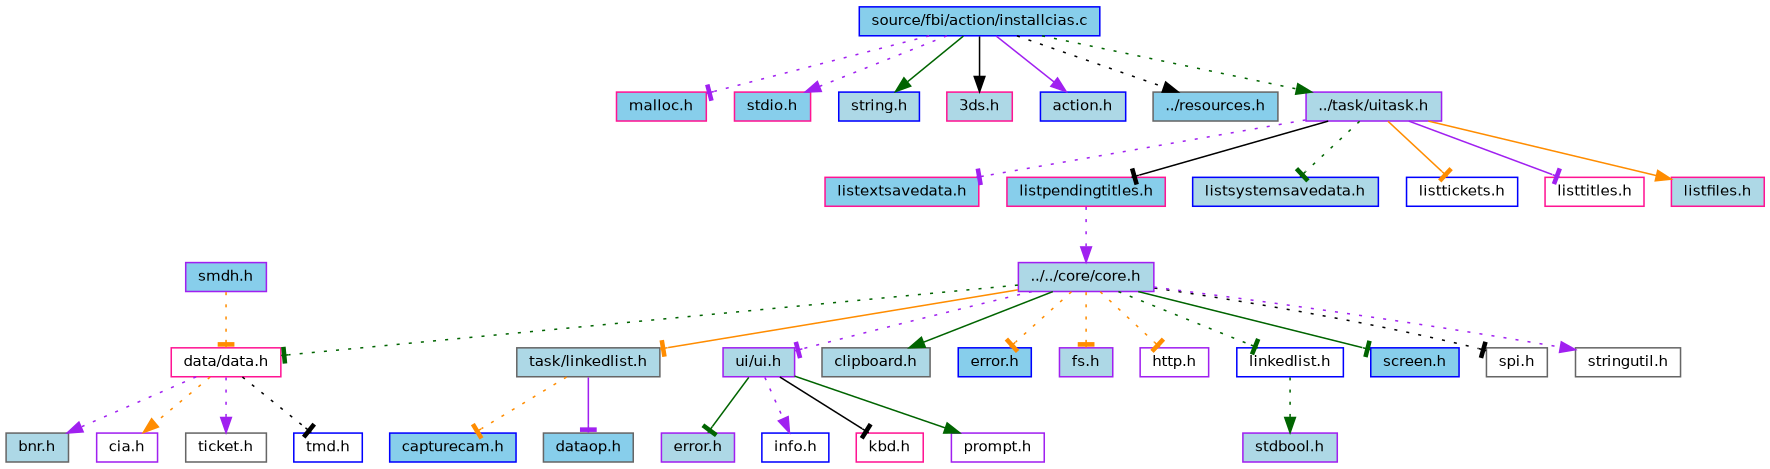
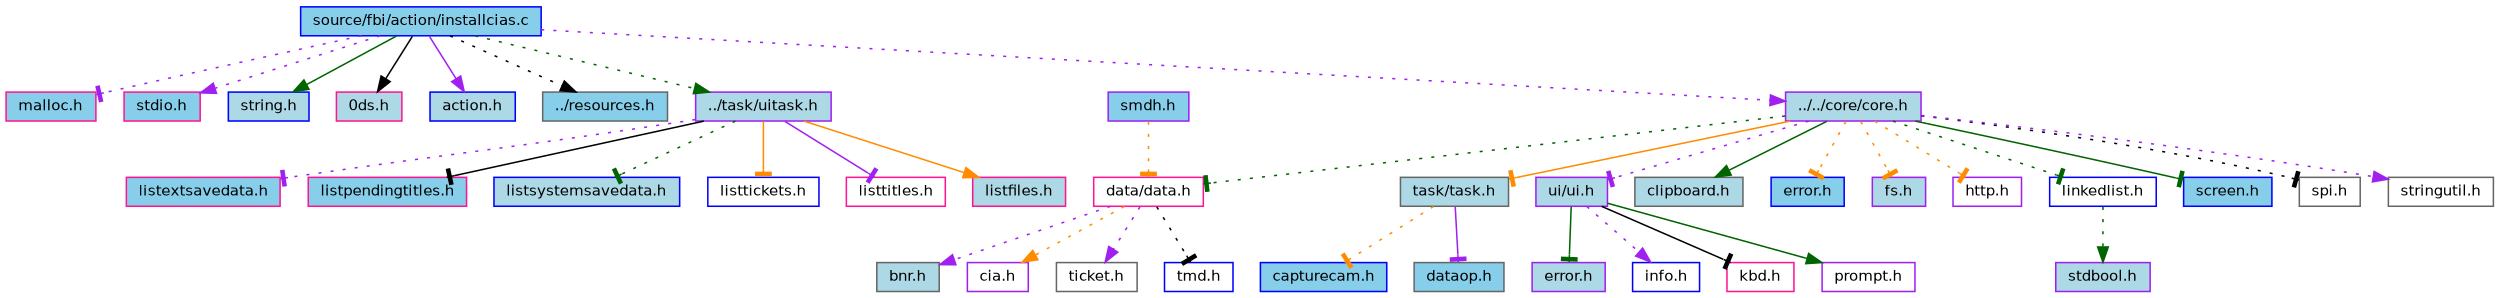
(980, 107) -> (369, 107)
(1086, 227) -> (1156, 65)
(588, 362) -> (1454, 192)
